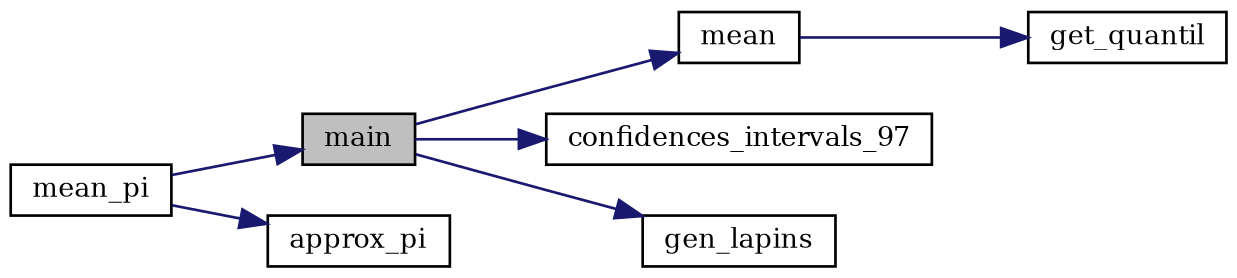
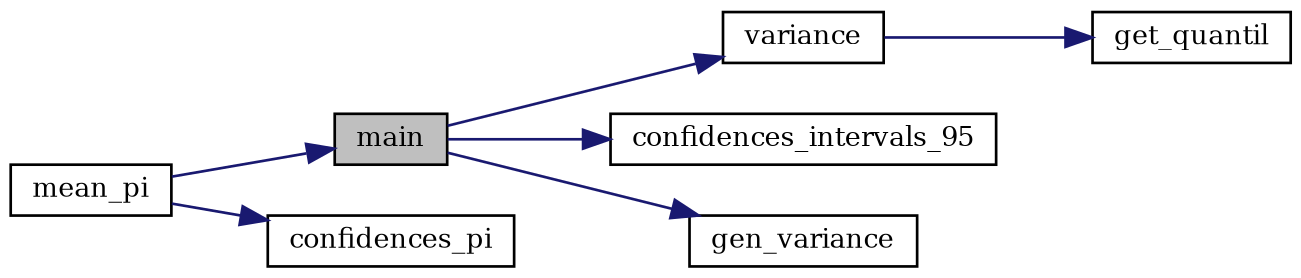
(739, 37) -> (803, 37)
(739, 139) -> (803, 139)
(359, 241) -> (391, 241)
(739, 241) -> (803, 241)
